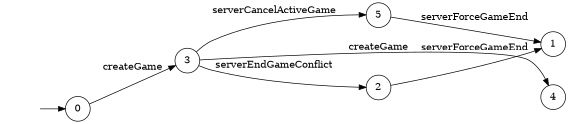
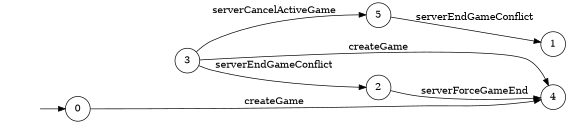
(475, 18) -> (475, 18)
(463, 70) -> (462, 99)
(129, 86) -> (312, 108)
